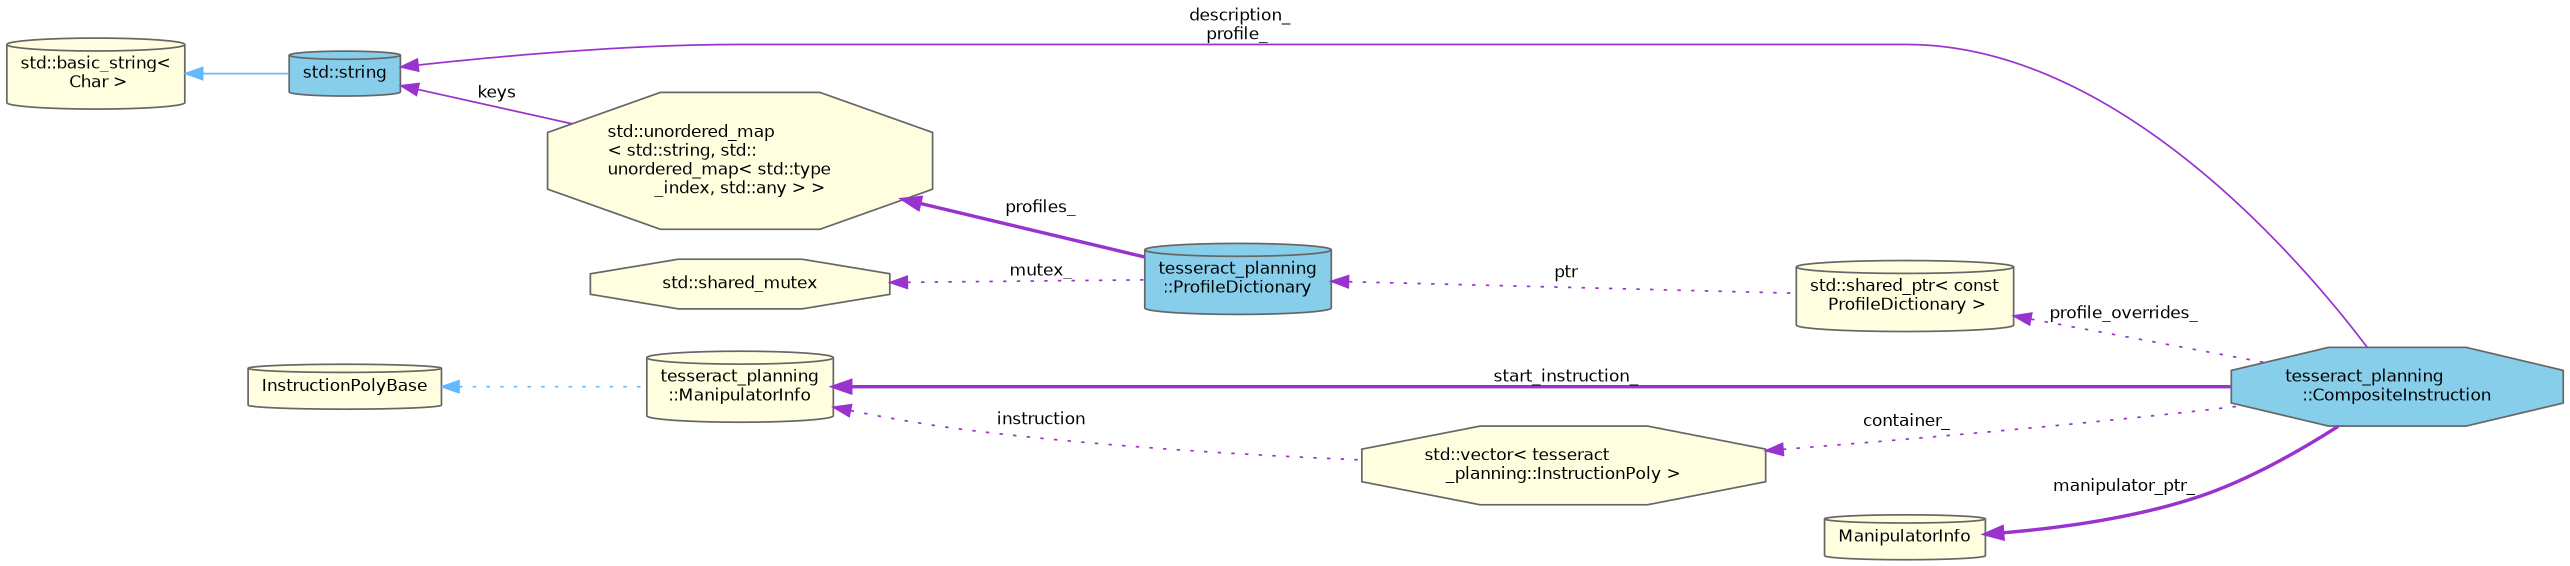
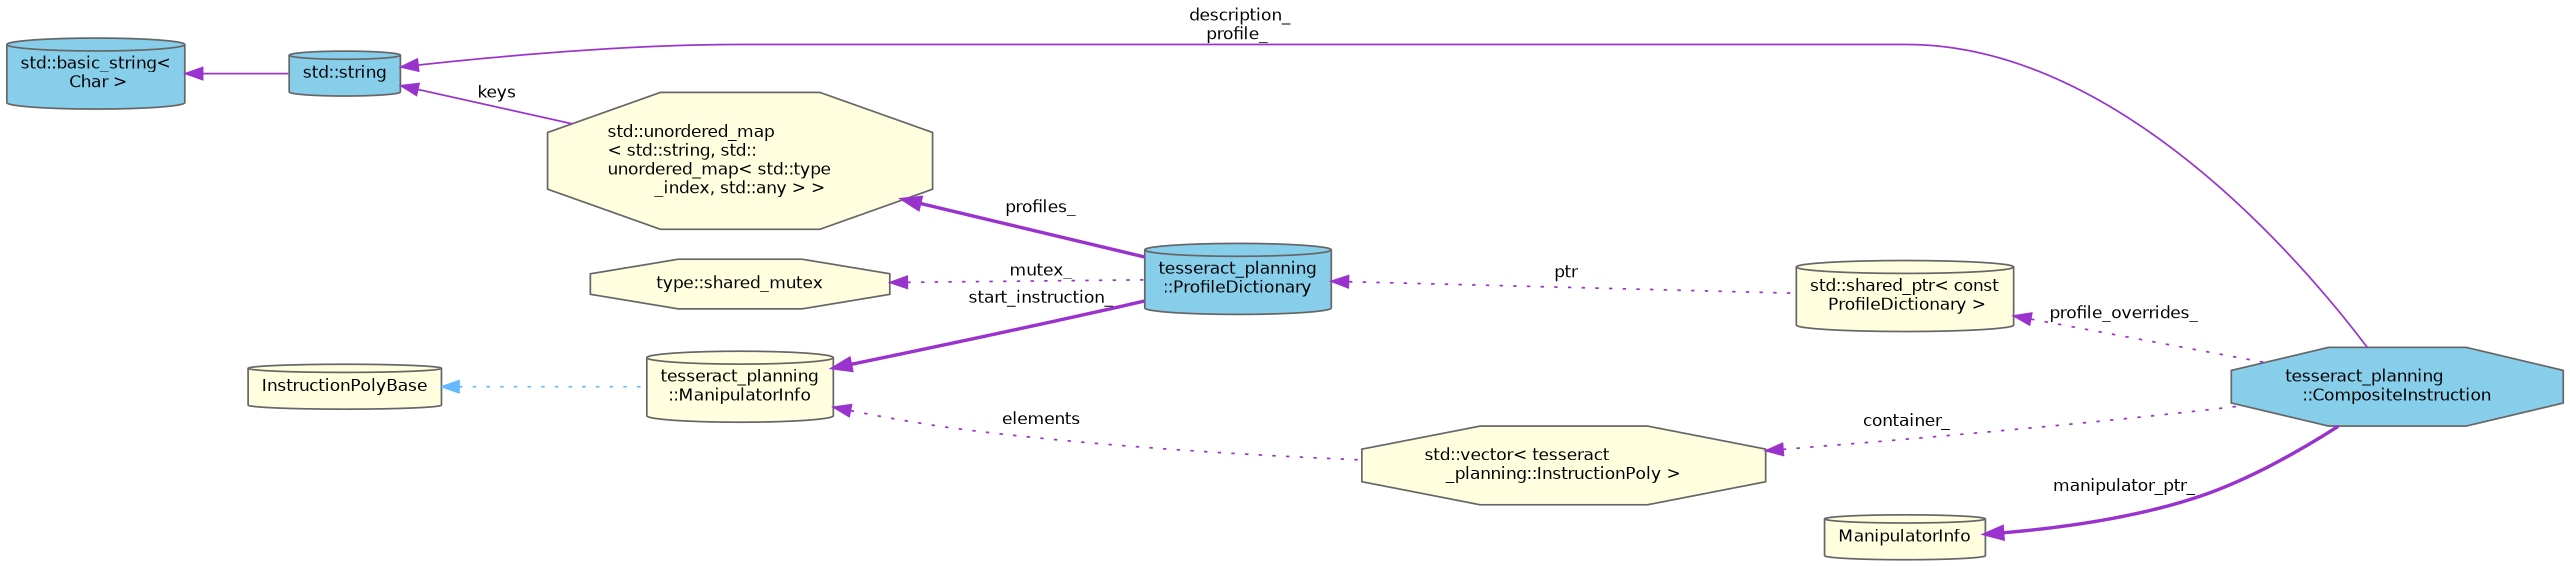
(96, 74) -> (96, 74)
(246, 74) -> (246, 74)
(740, 284) -> (740, 284)
(1541, 387) -> (998, 333)
(1039, 420) -> (1039, 420)
